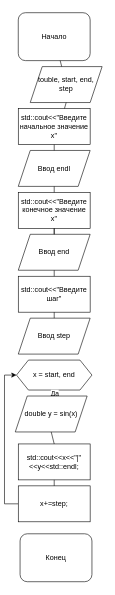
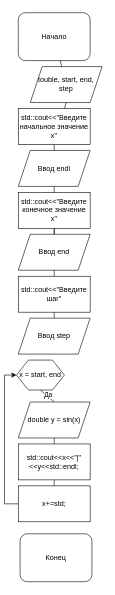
(54, 375) -> (41, 375)
(51, 414) -> (54, 420)
(54, 504) -> (54, 504)
